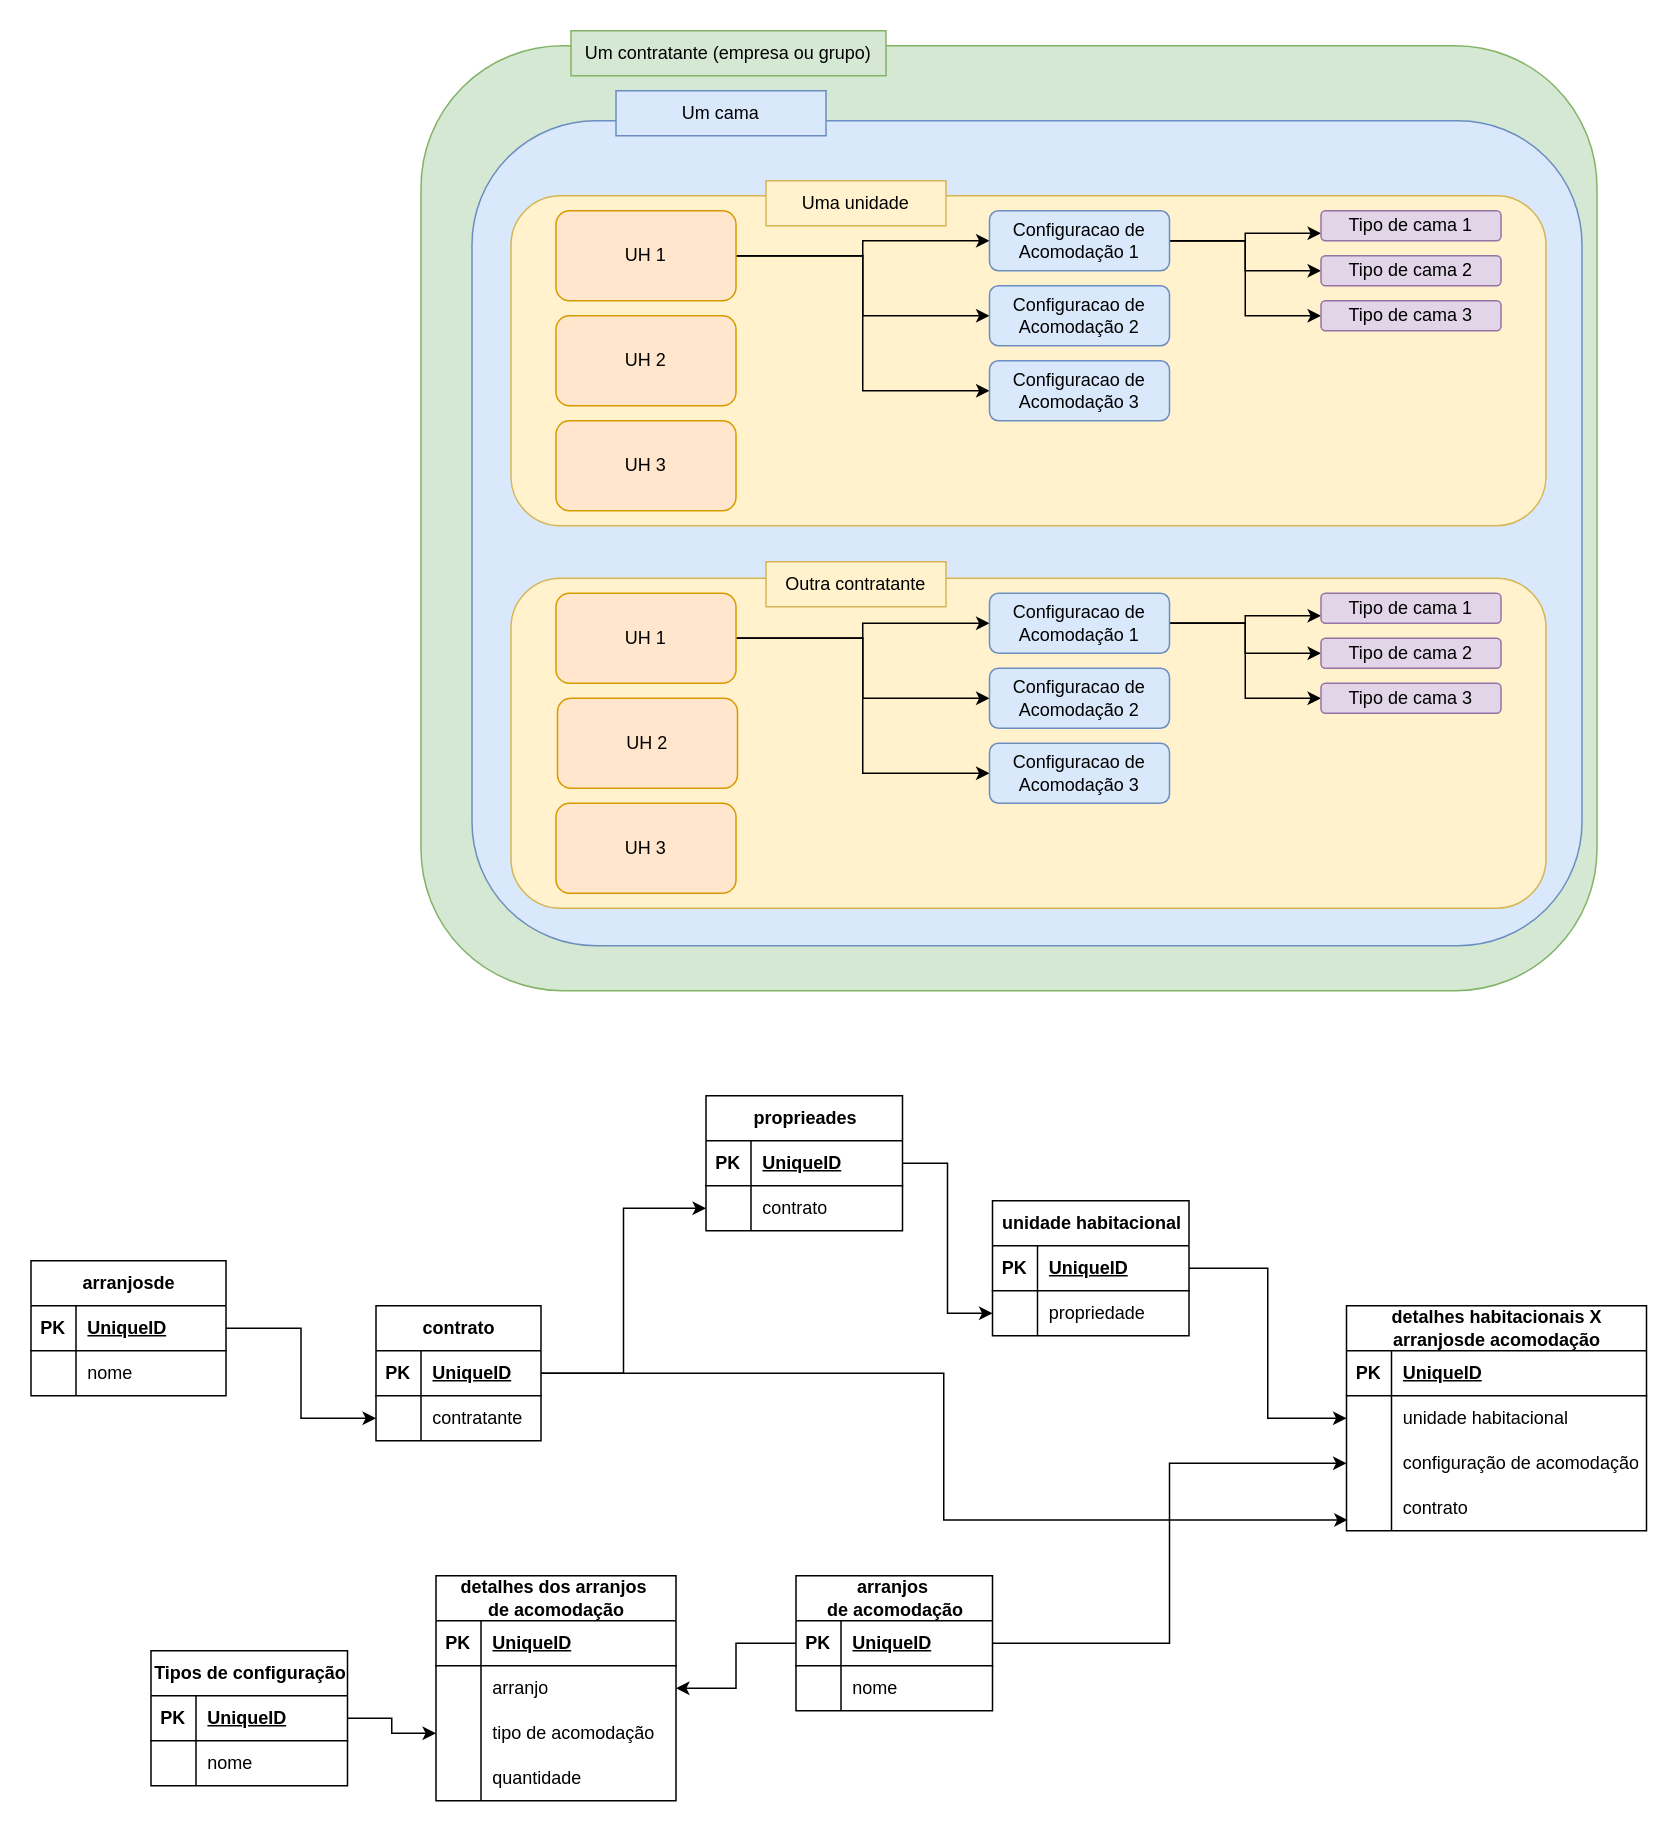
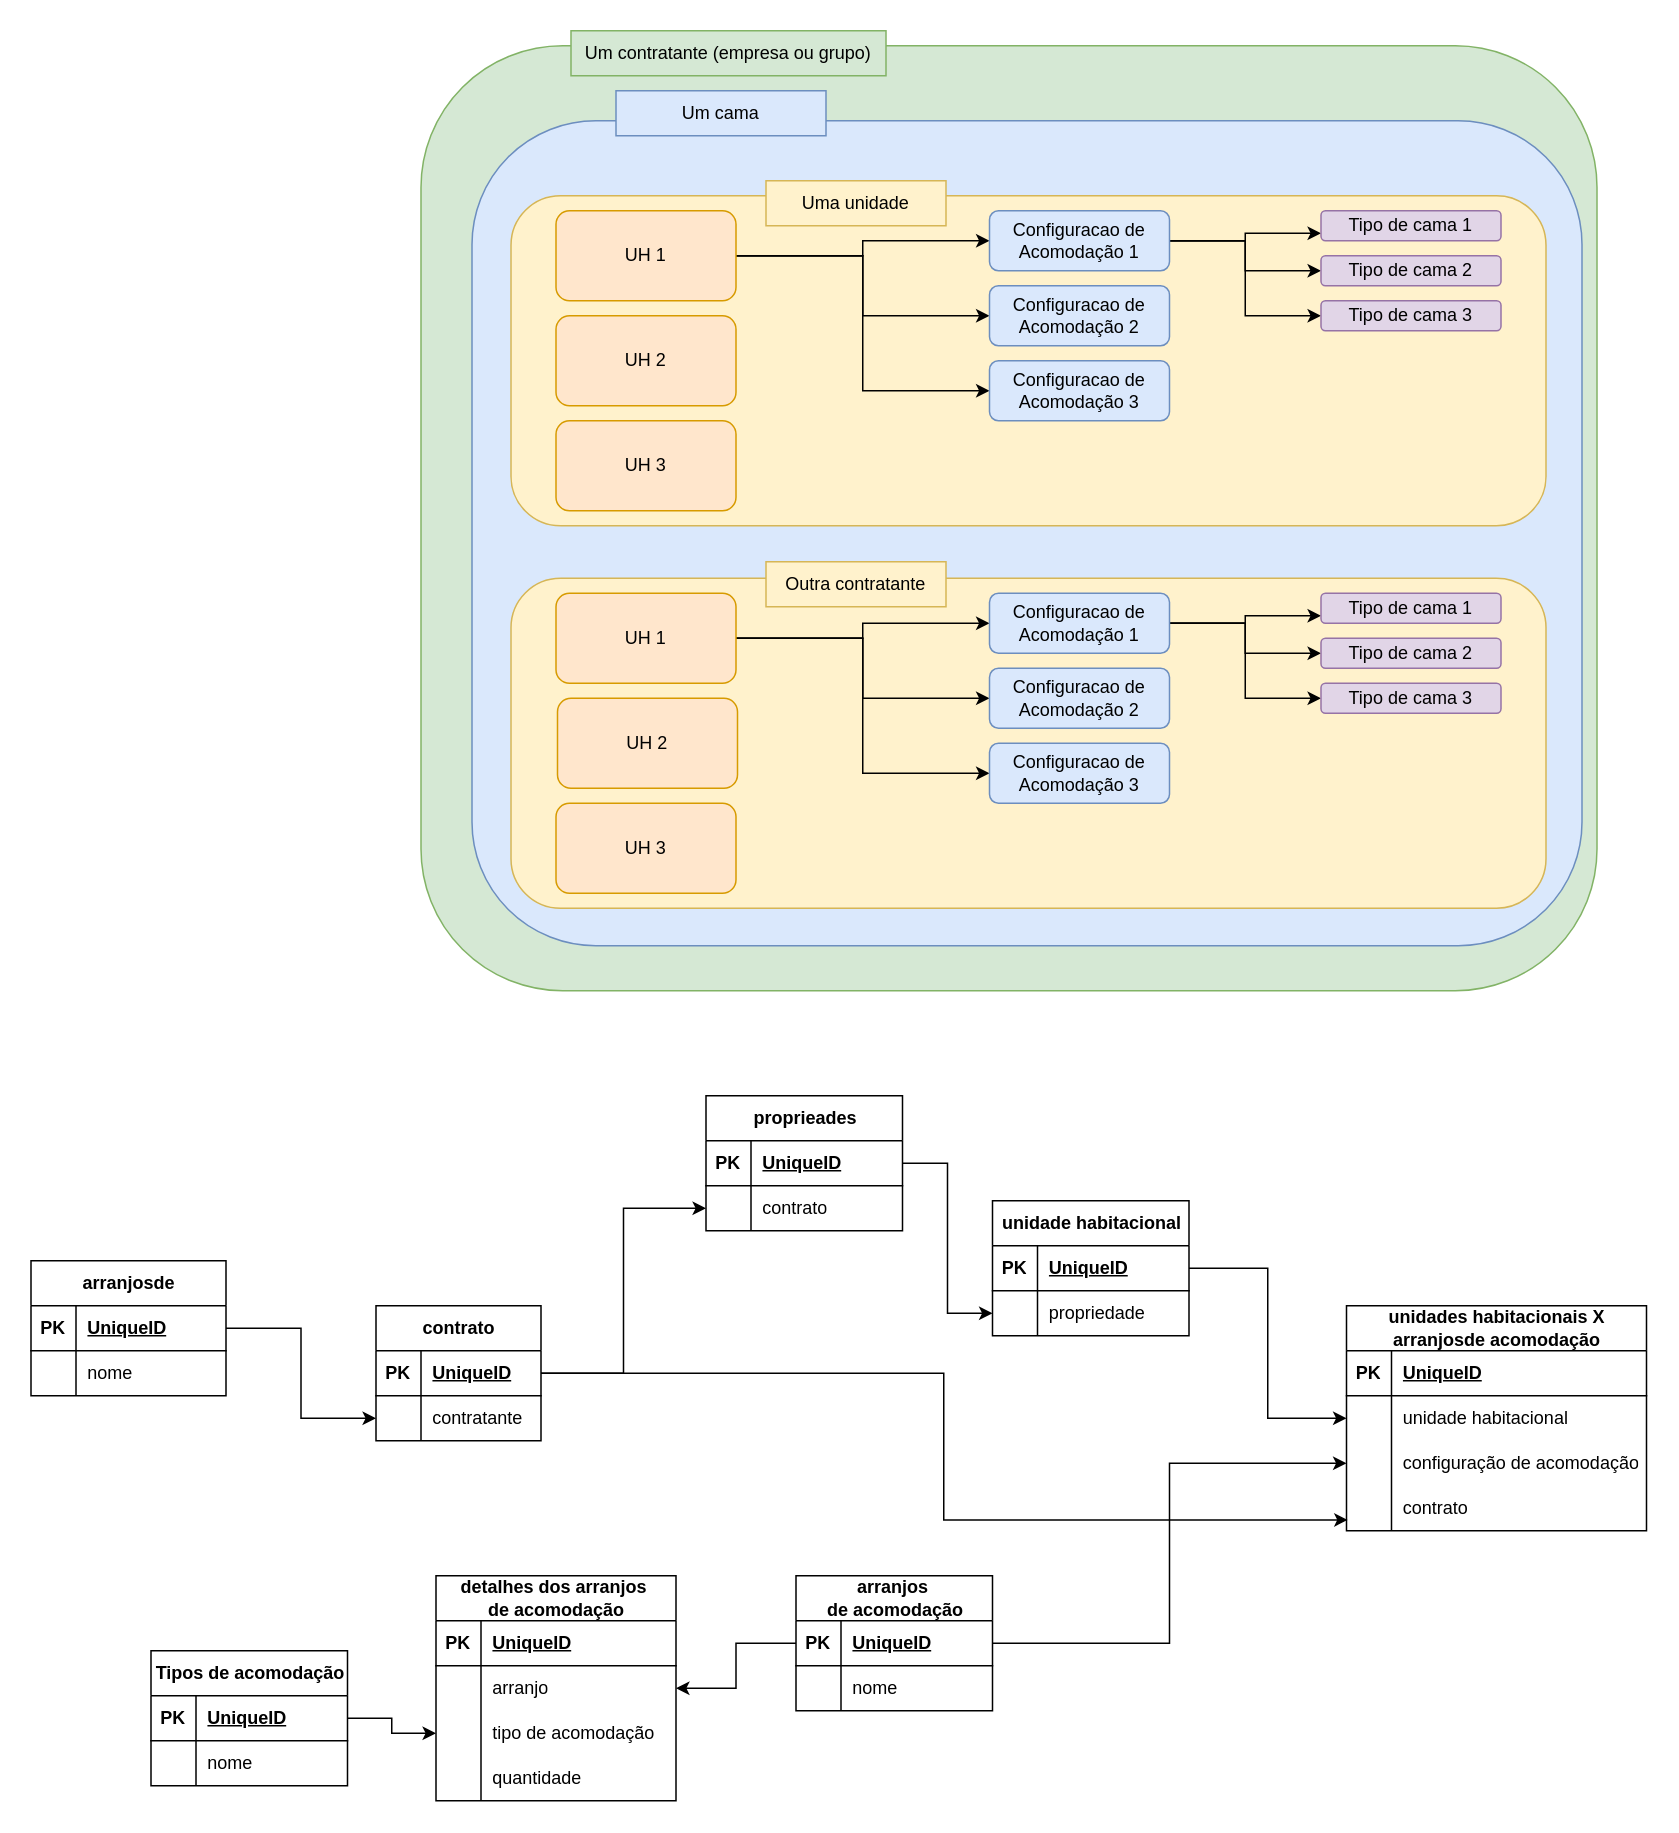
(1497, 1328) -> (1497, 1328)
(251, 1673) -> (251, 1673)
